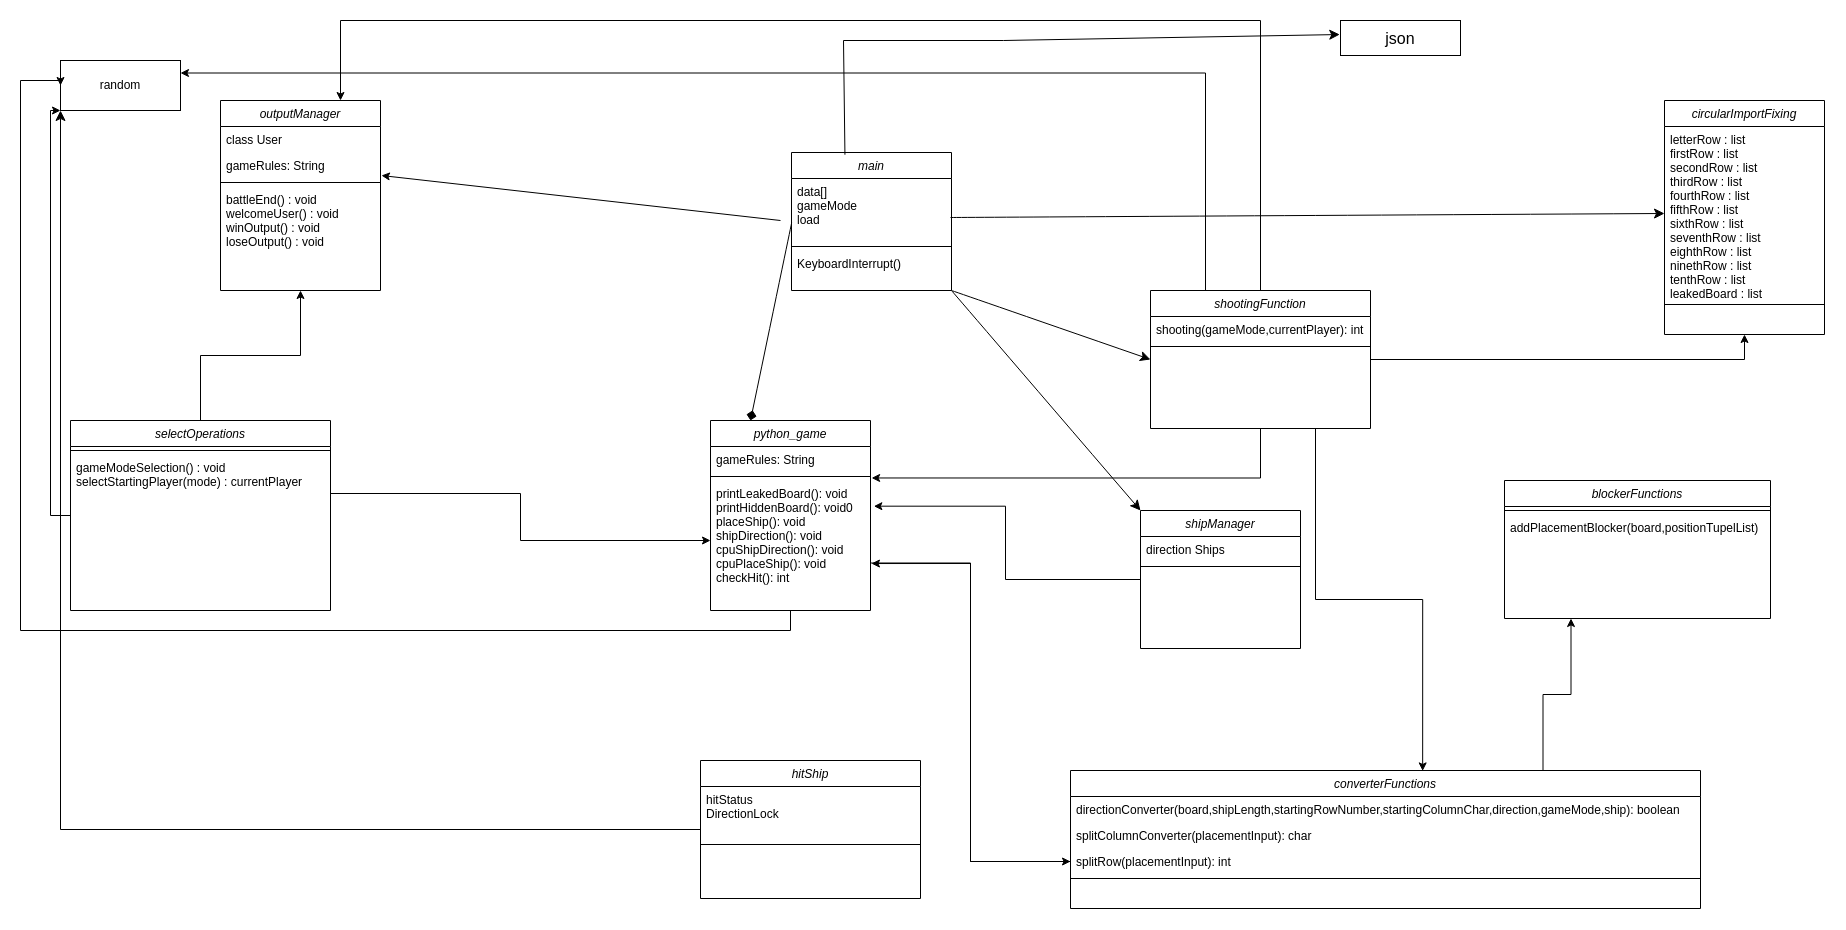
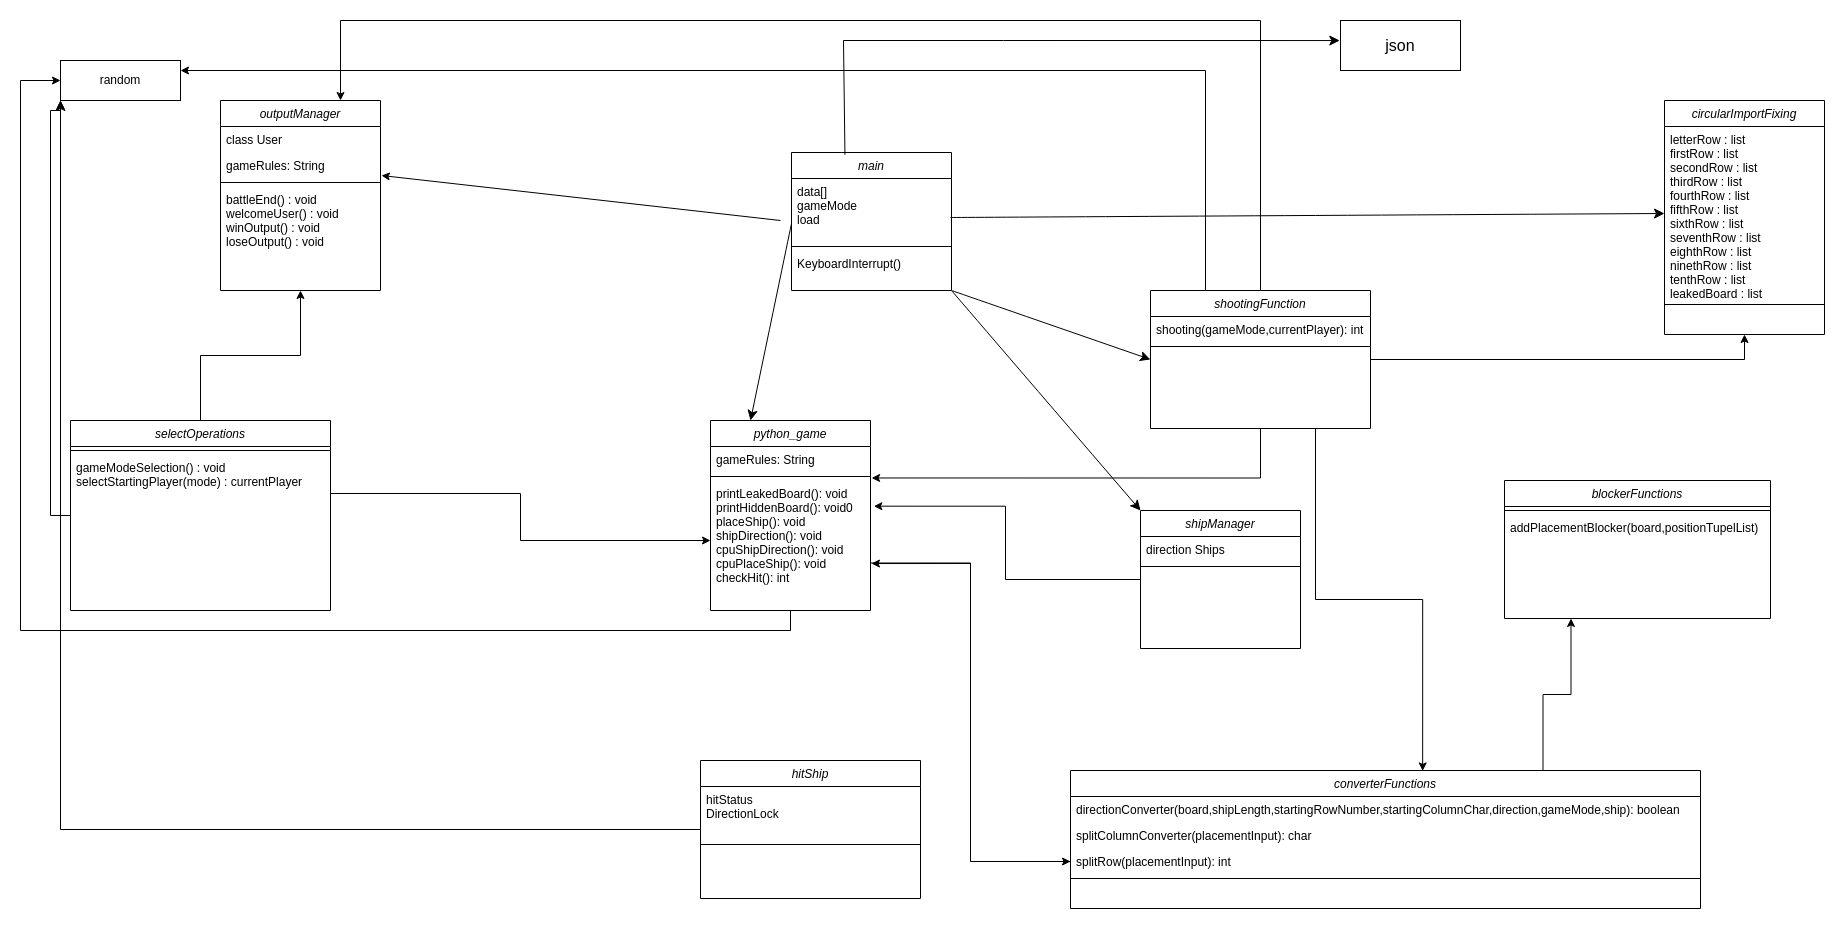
(1401, 38) -> (1401, 46)
(121, 86) -> (121, 81)
(753, 410) -> (753, 411)
